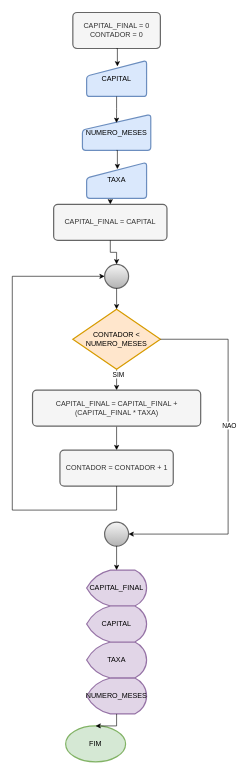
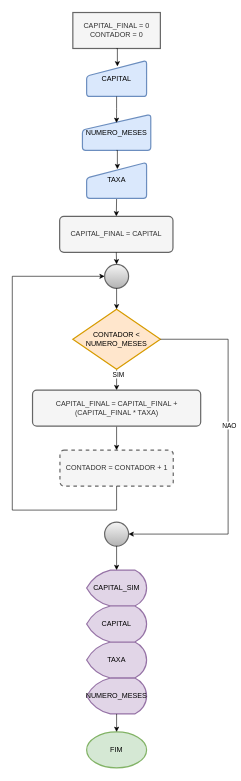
(117, 30) -> (117, 30)
(110, 222) -> (116, 234)
(117, 468) -> (117, 468)
(117, 588) -> (117, 588)
(96, 744) -> (117, 750)
